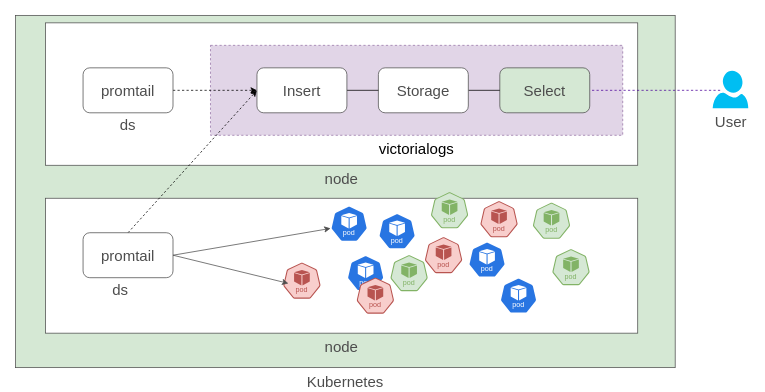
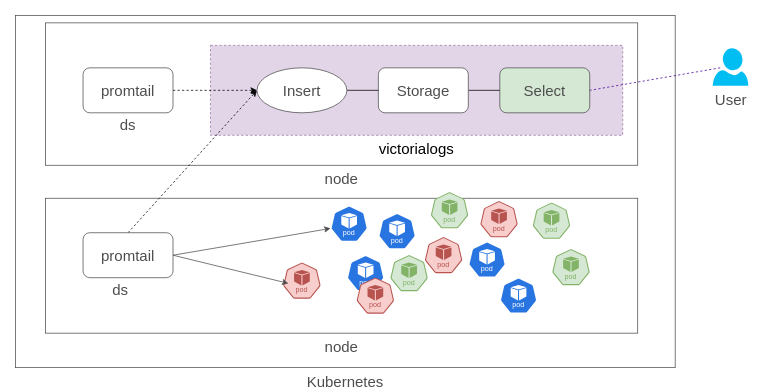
(302, 90) -> (302, 90)
(731, 90) -> (731, 67)
(345, 192) -> (345, 192)
